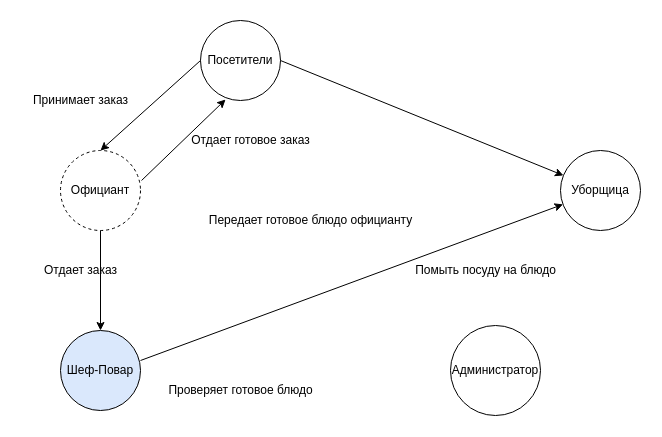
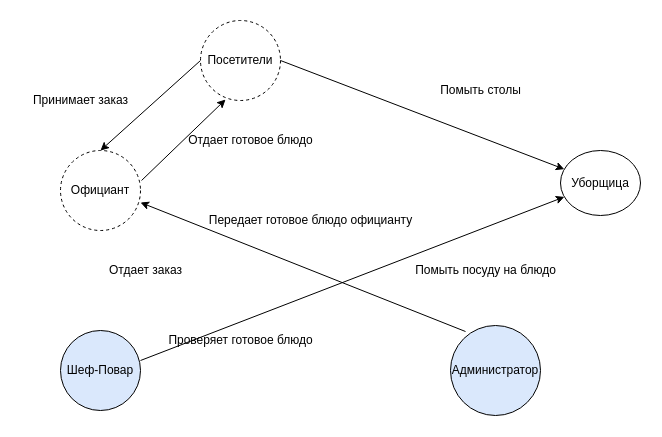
(241, 61) -> (241, 61)
none -> (481, 91)
(251, 141) -> (251, 141)
(601, 191) -> (601, 183)
none -> (306, 268)
(81, 271) -> (146, 271)
(101, 277) -> none
(496, 371) -> (496, 371)
(241, 391) -> (241, 341)
